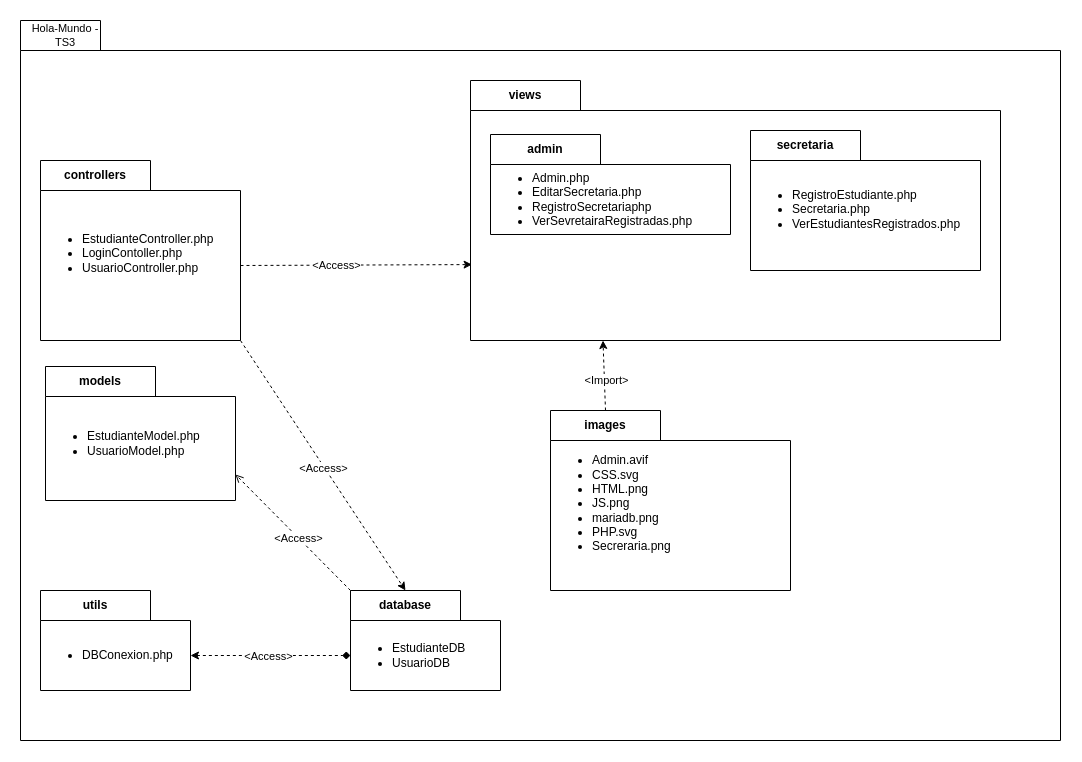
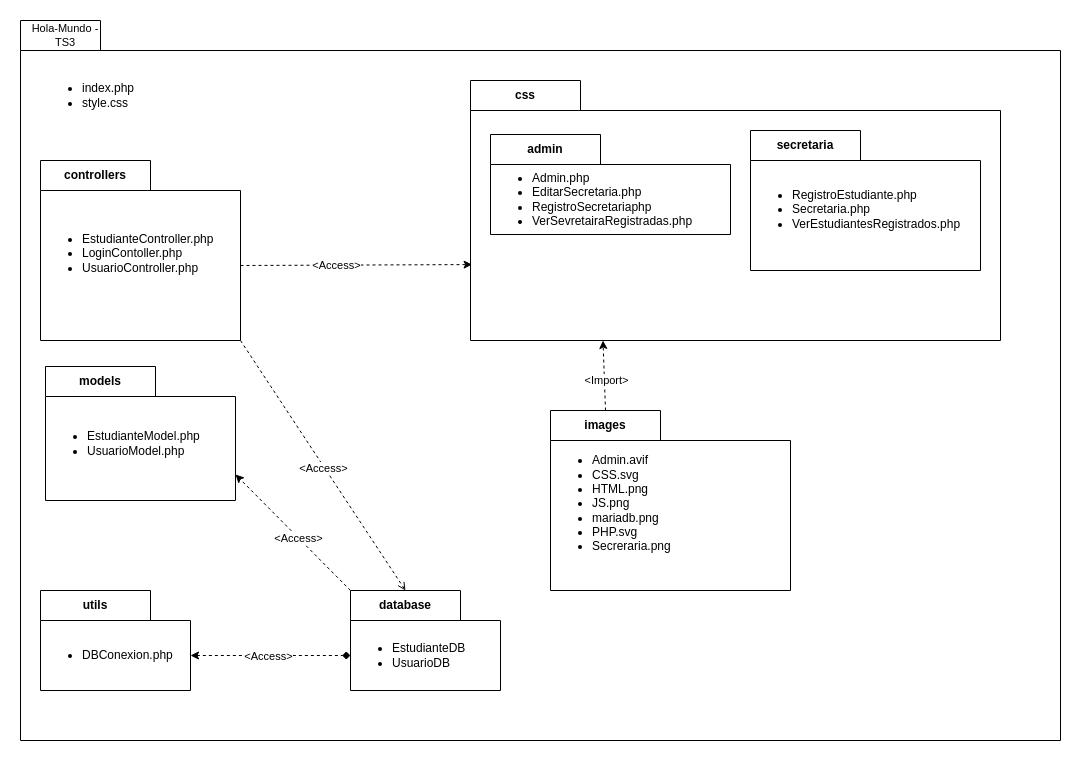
none -> (126, 96)
(526, 96) -> (526, 96)
(239, 478) -> (241, 480)
(401, 584) -> (402, 585)
